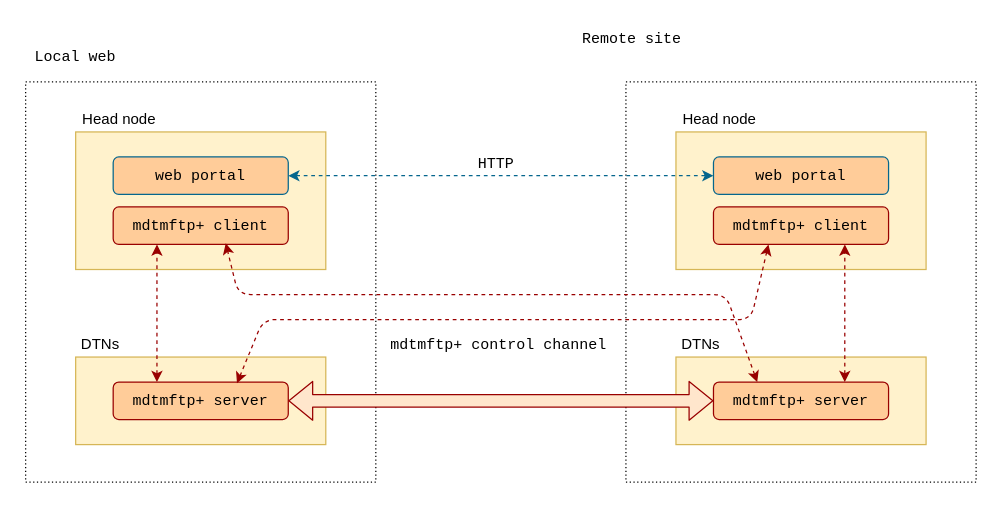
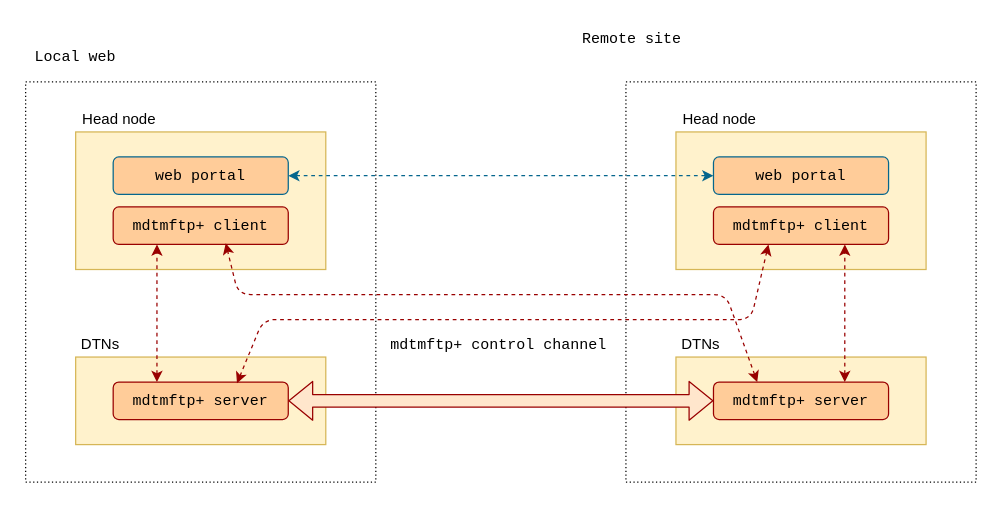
(501, 163) -> none
